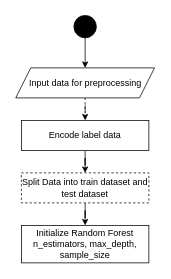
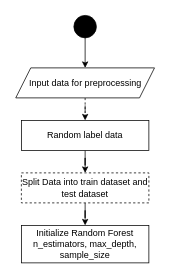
(85, 135) -> (85, 135)
